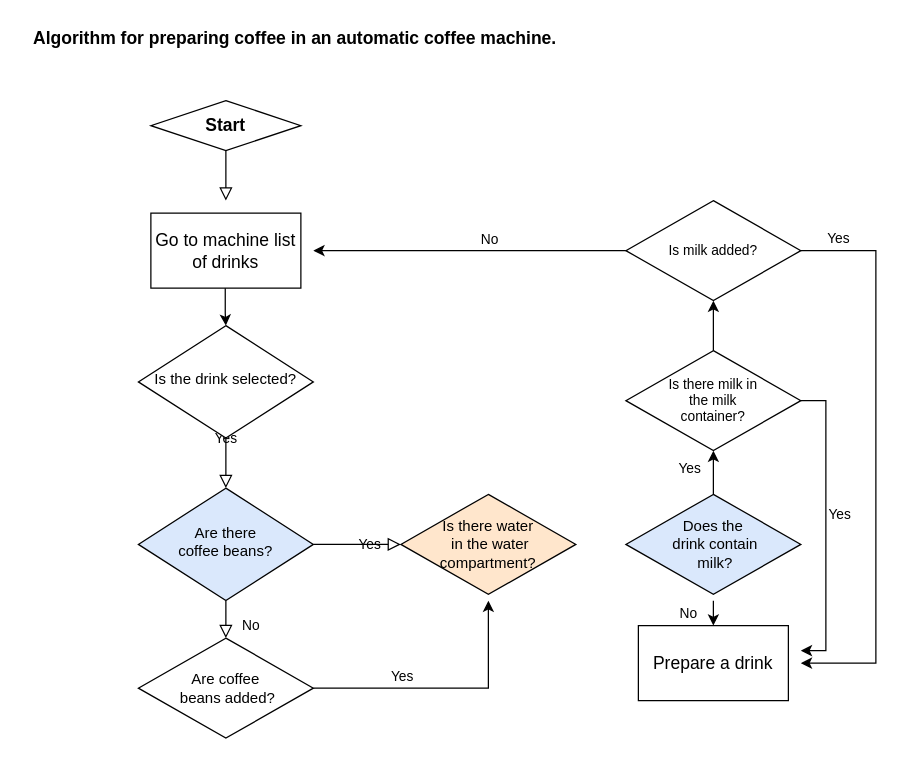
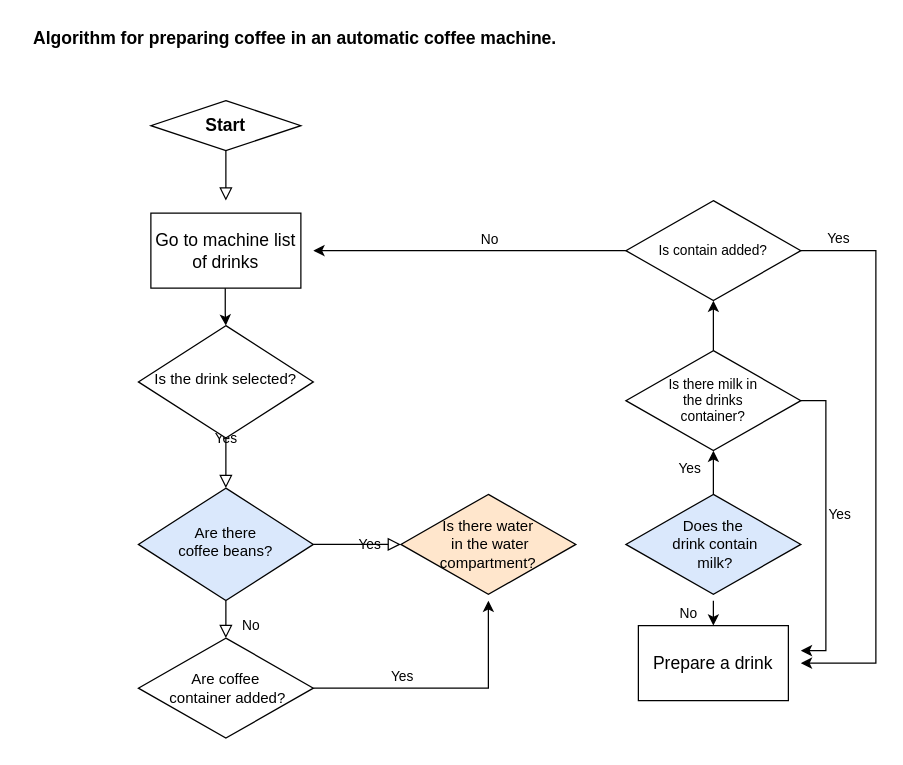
(713, 251) -> (713, 251)
(713, 401) -> (713, 401)
(226, 688) -> (226, 688)
